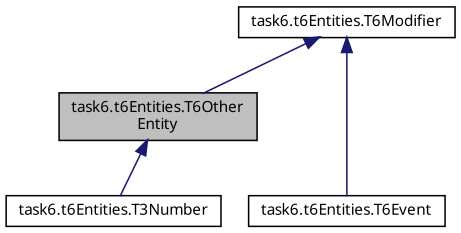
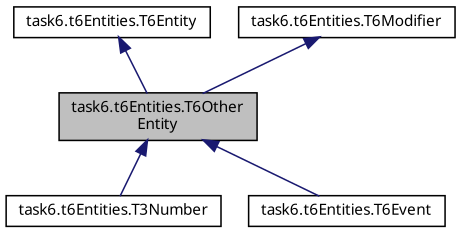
none -> (112, 22)
(347, 125) -> (268, 171)
